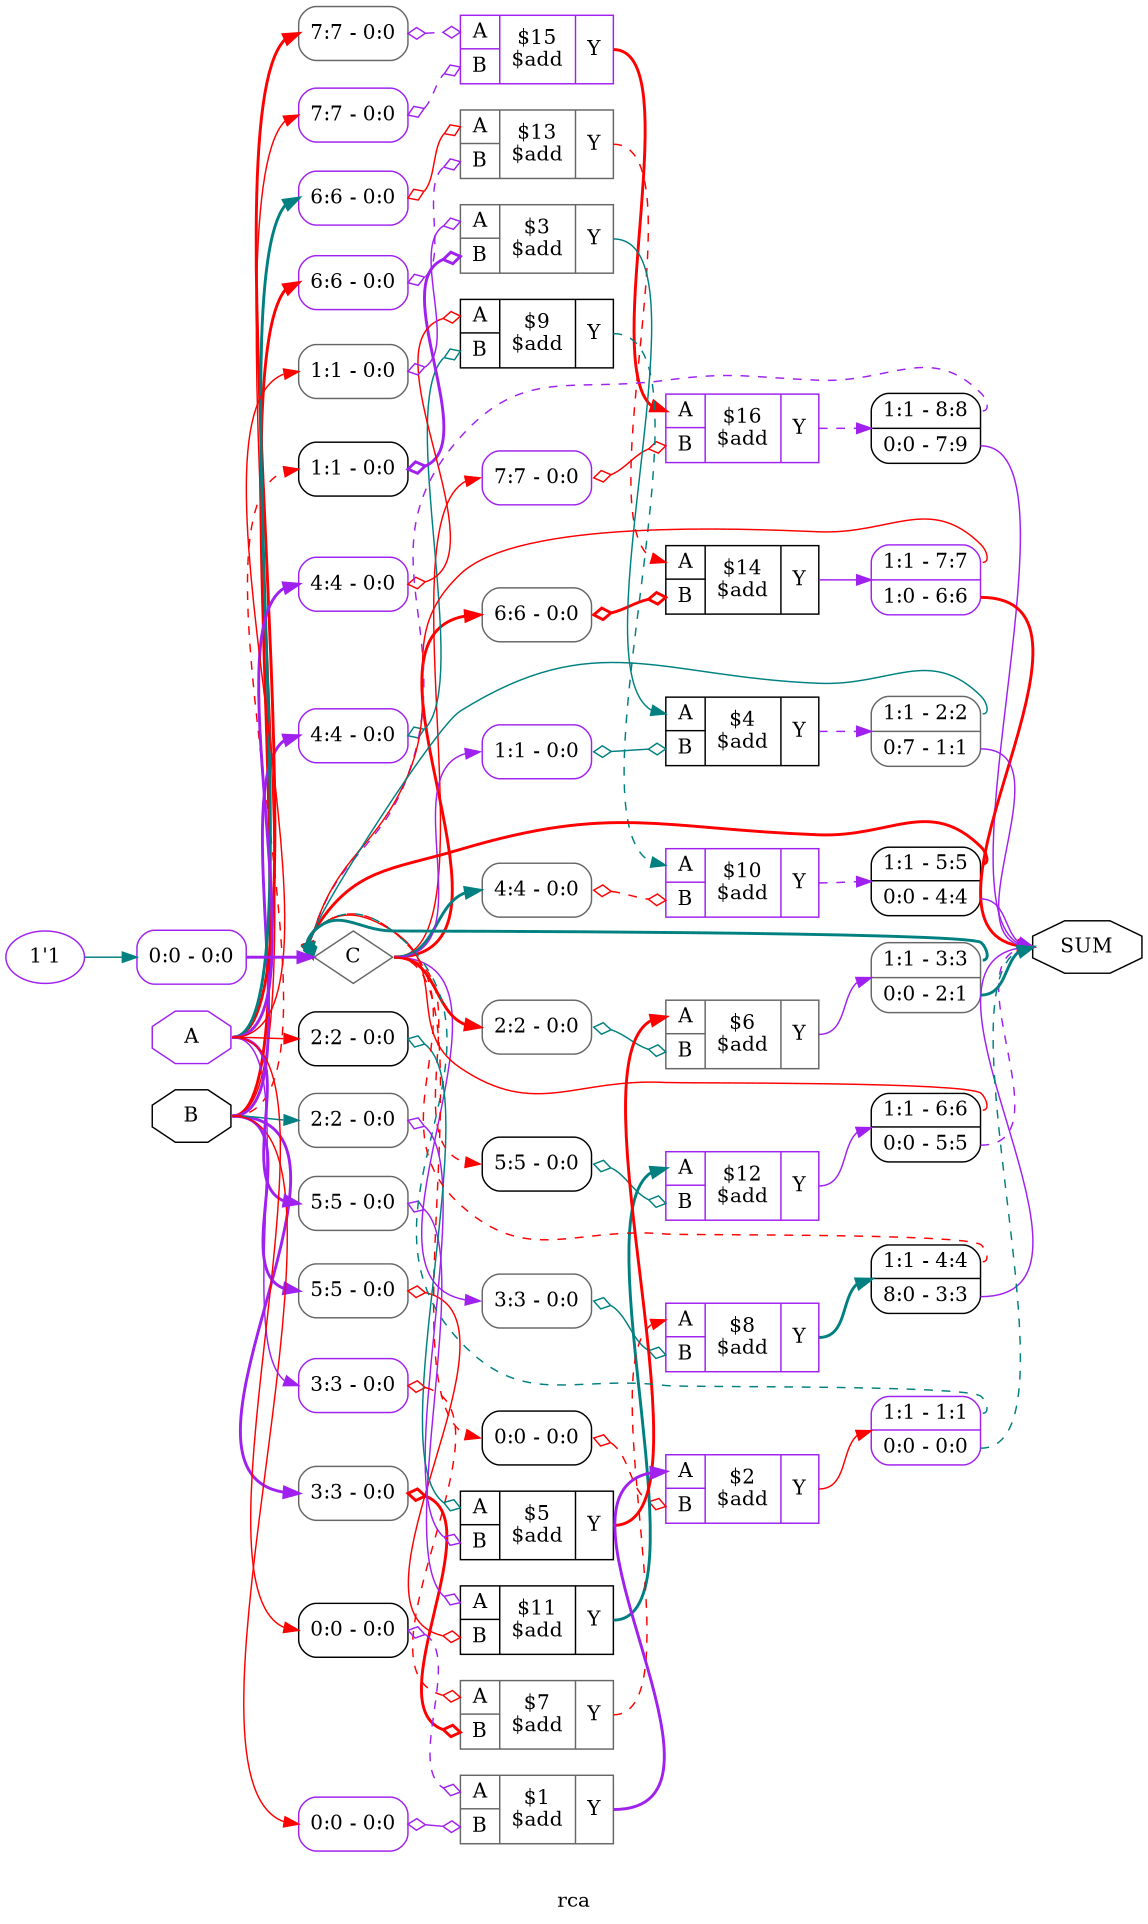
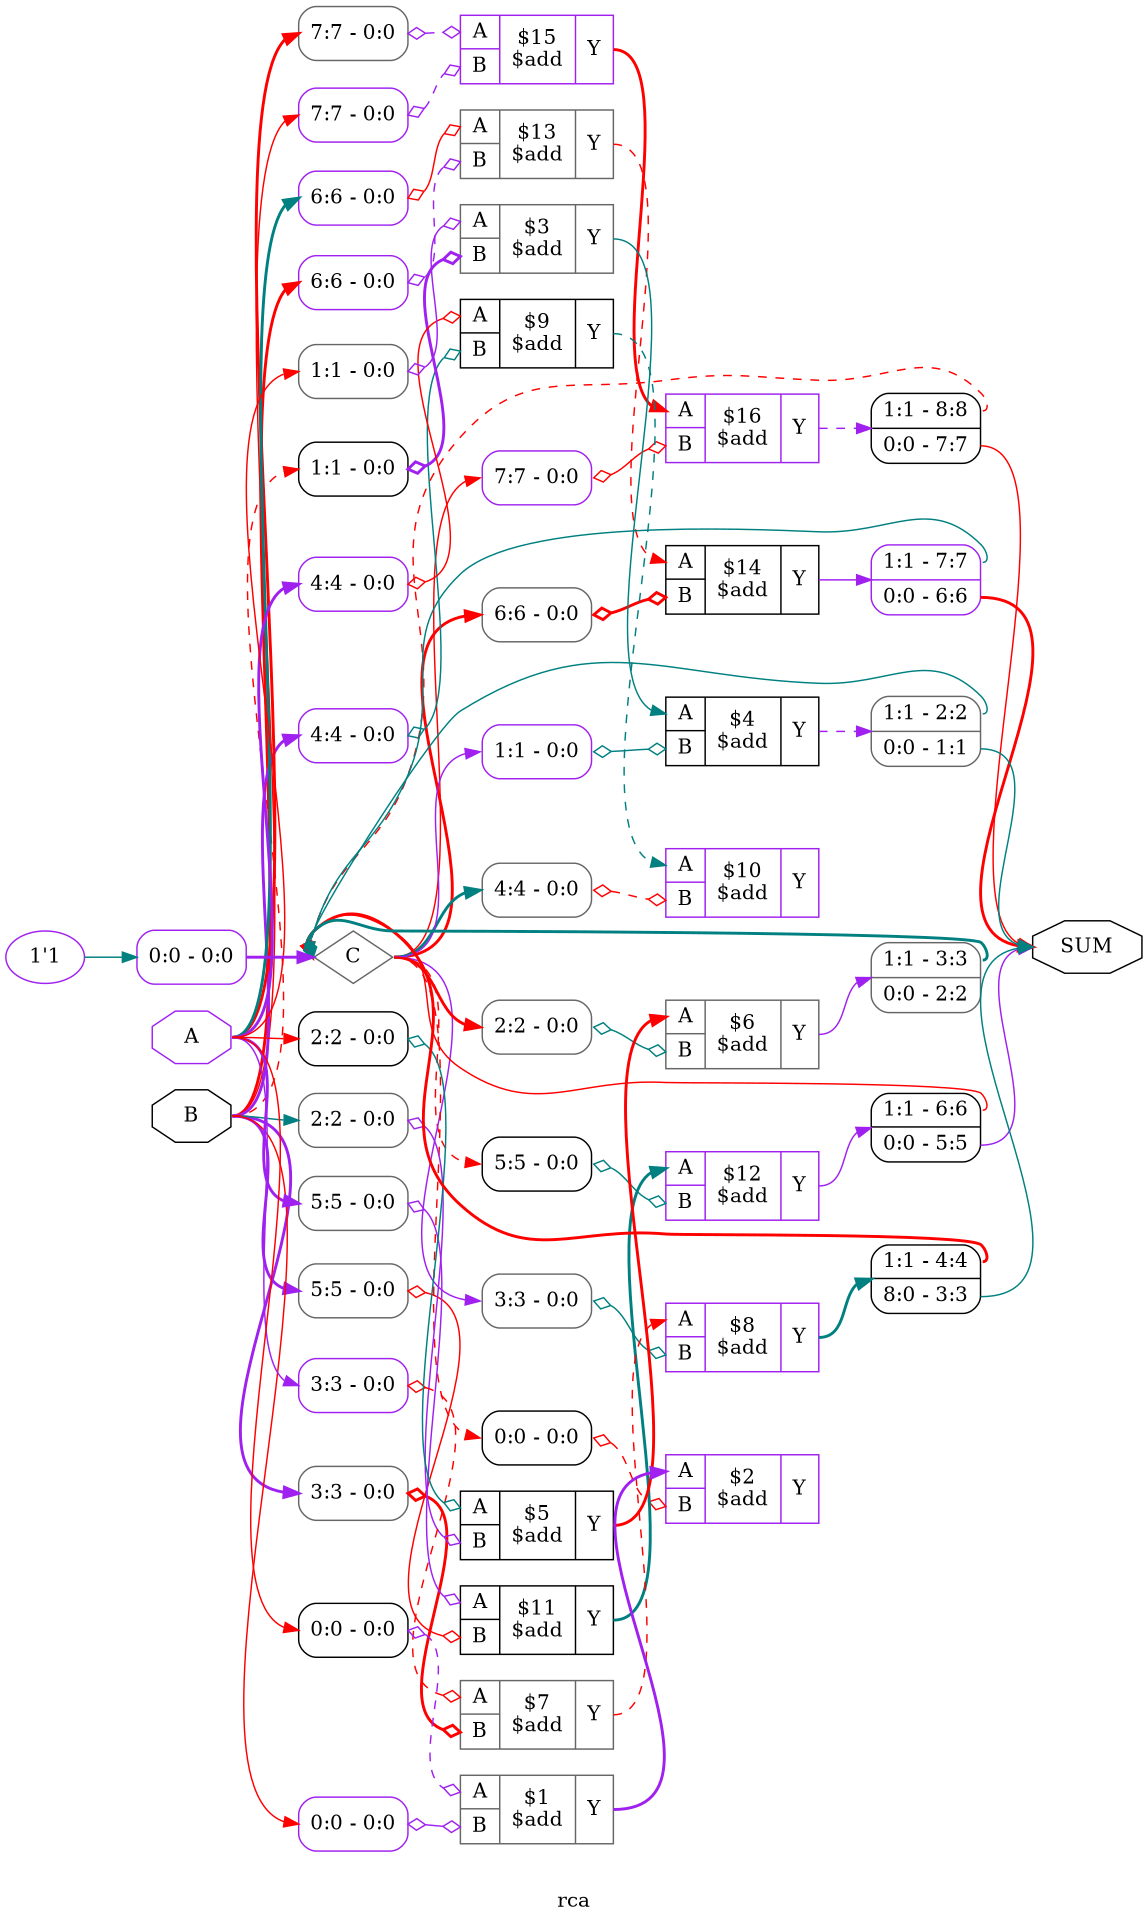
(467, 431) -> (467, 431)
(926, 445) -> (926, 445)
(528, 544) -> (528, 544)
(926, 597) -> (926, 597)
(1008, 690) -> (1008, 690)
(926, 748) -> (926, 748)
(1008, 841) -> (1008, 841)
(926, 881) -> none
(1004, 978) -> none
(926, 994) -> (926, 994)
(1008, 1053) -> (1008, 1053)
(1014, 1148) -> (1014, 1148)
(527, 1238) -> (527, 1238)
(926, 1431) -> none
